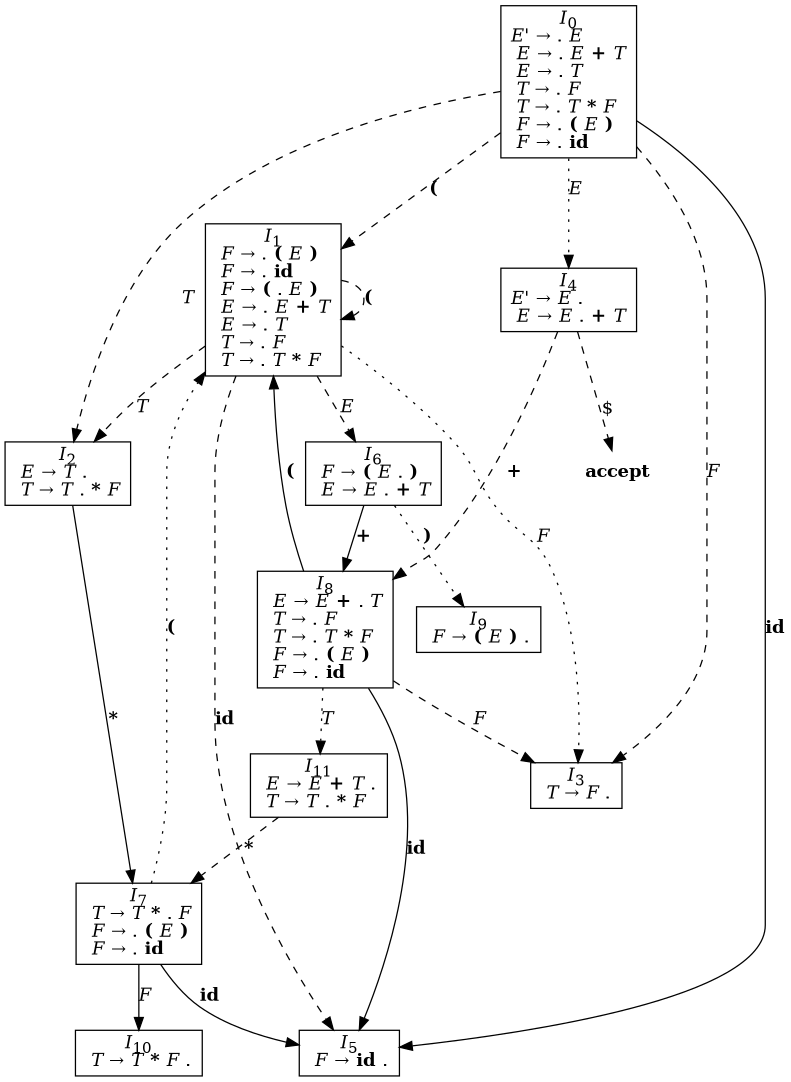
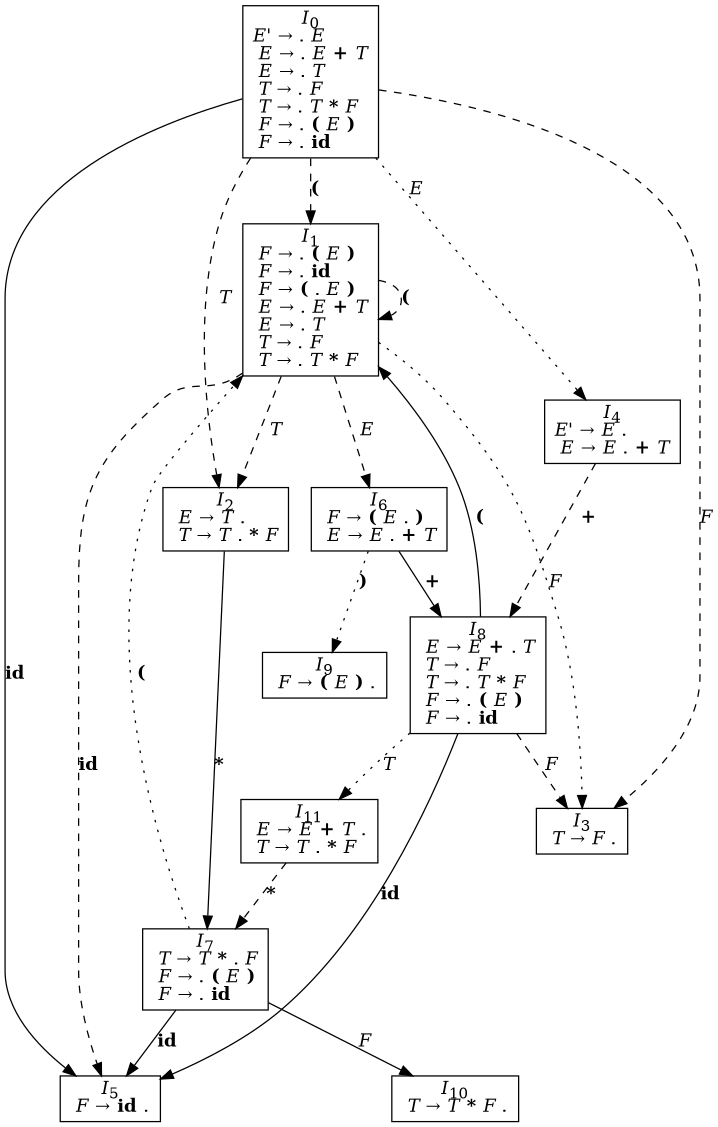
(618, 474) -> none
